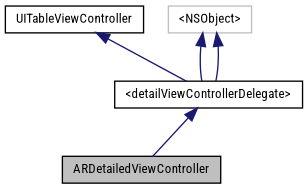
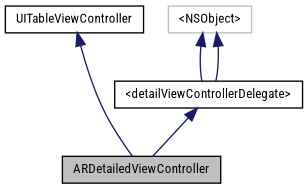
(148, 60) -> (101, 104)
